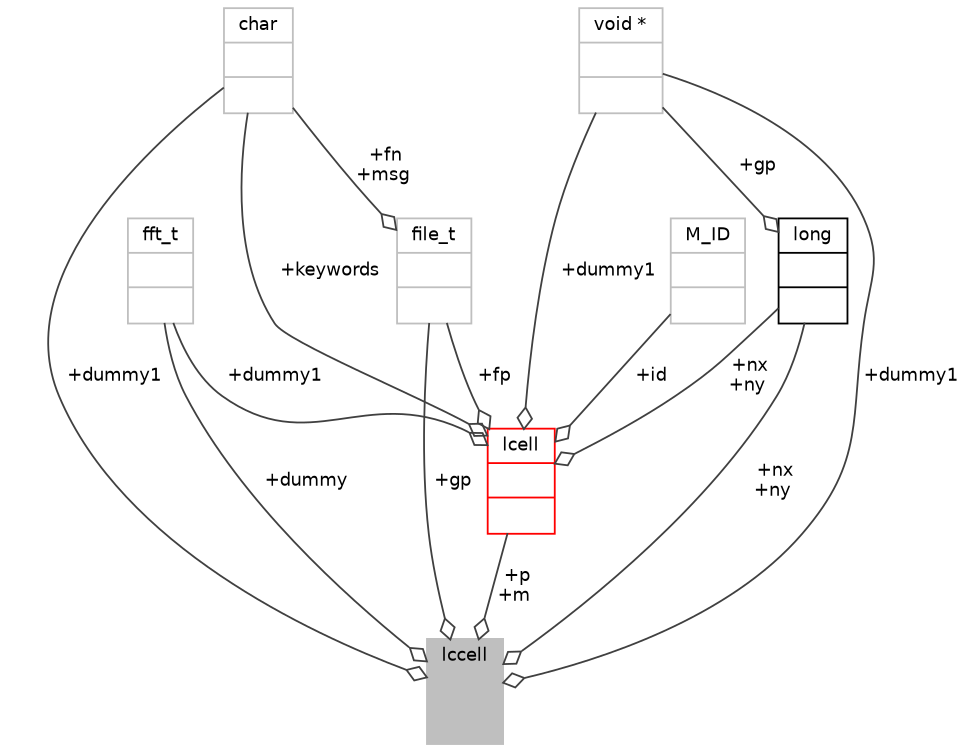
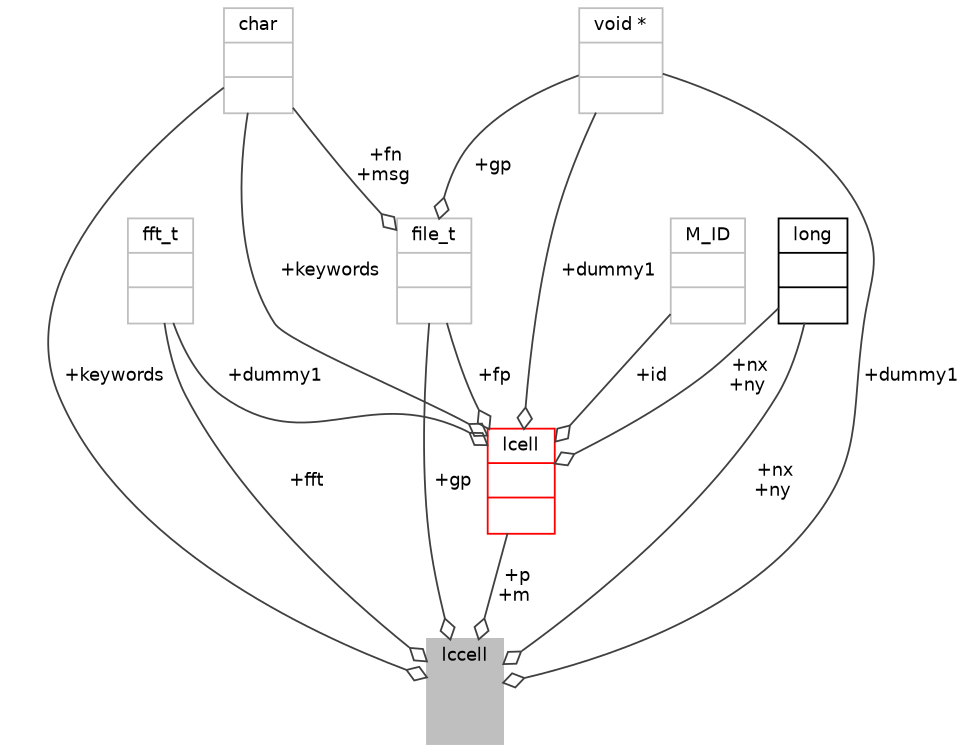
(713, 162) -> (495, 120)
(112, 376) -> (112, 376)
(304, 481) -> (304, 481)
